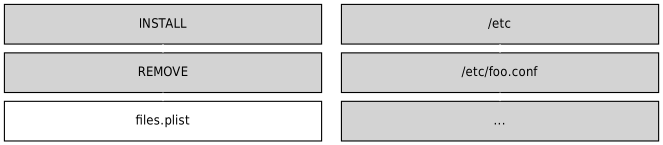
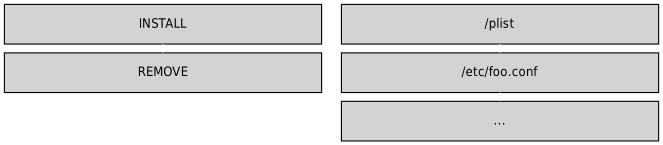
(500, 24) -> (500, 24)
(163, 121) -> none
